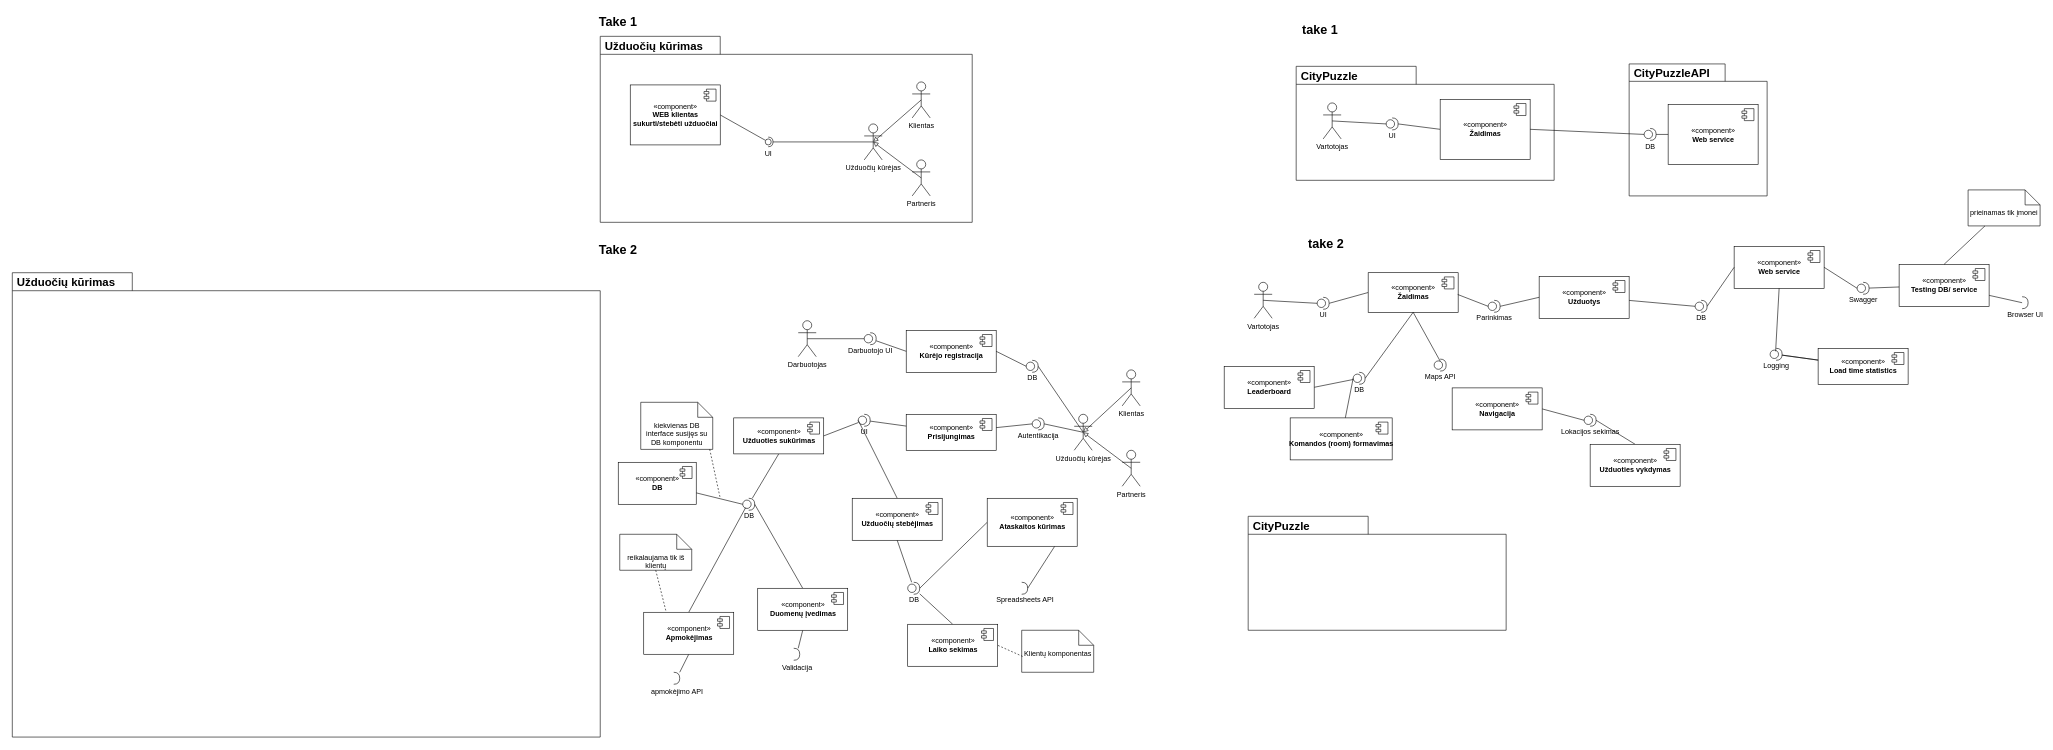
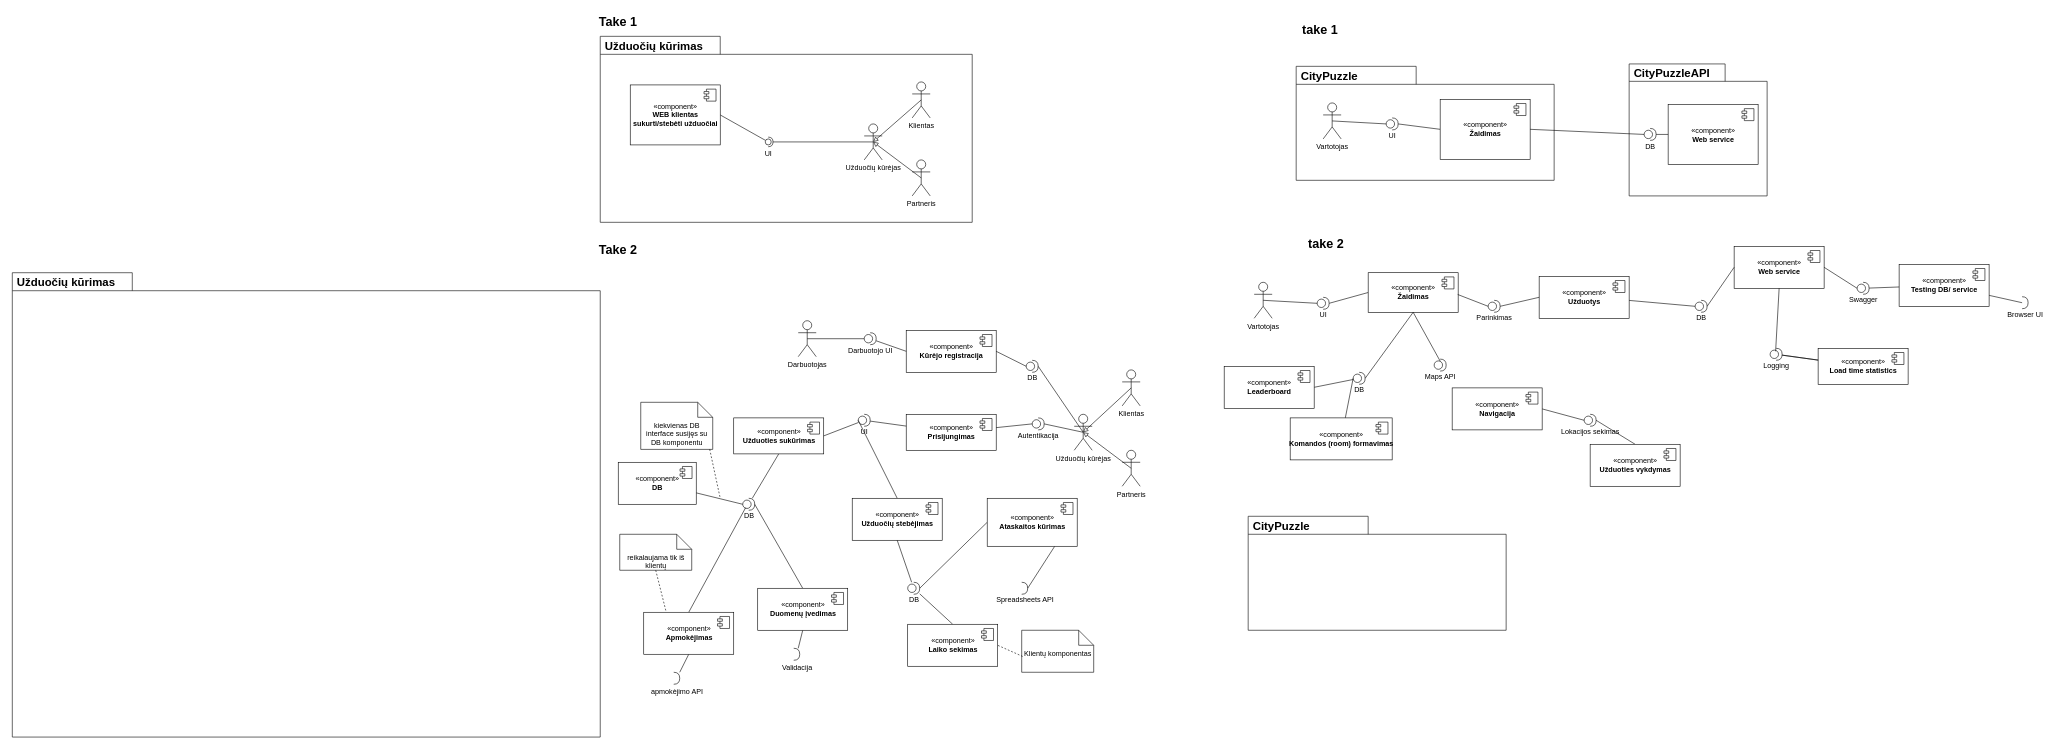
(2004, 208) -> none
(1965, 245) -> none
